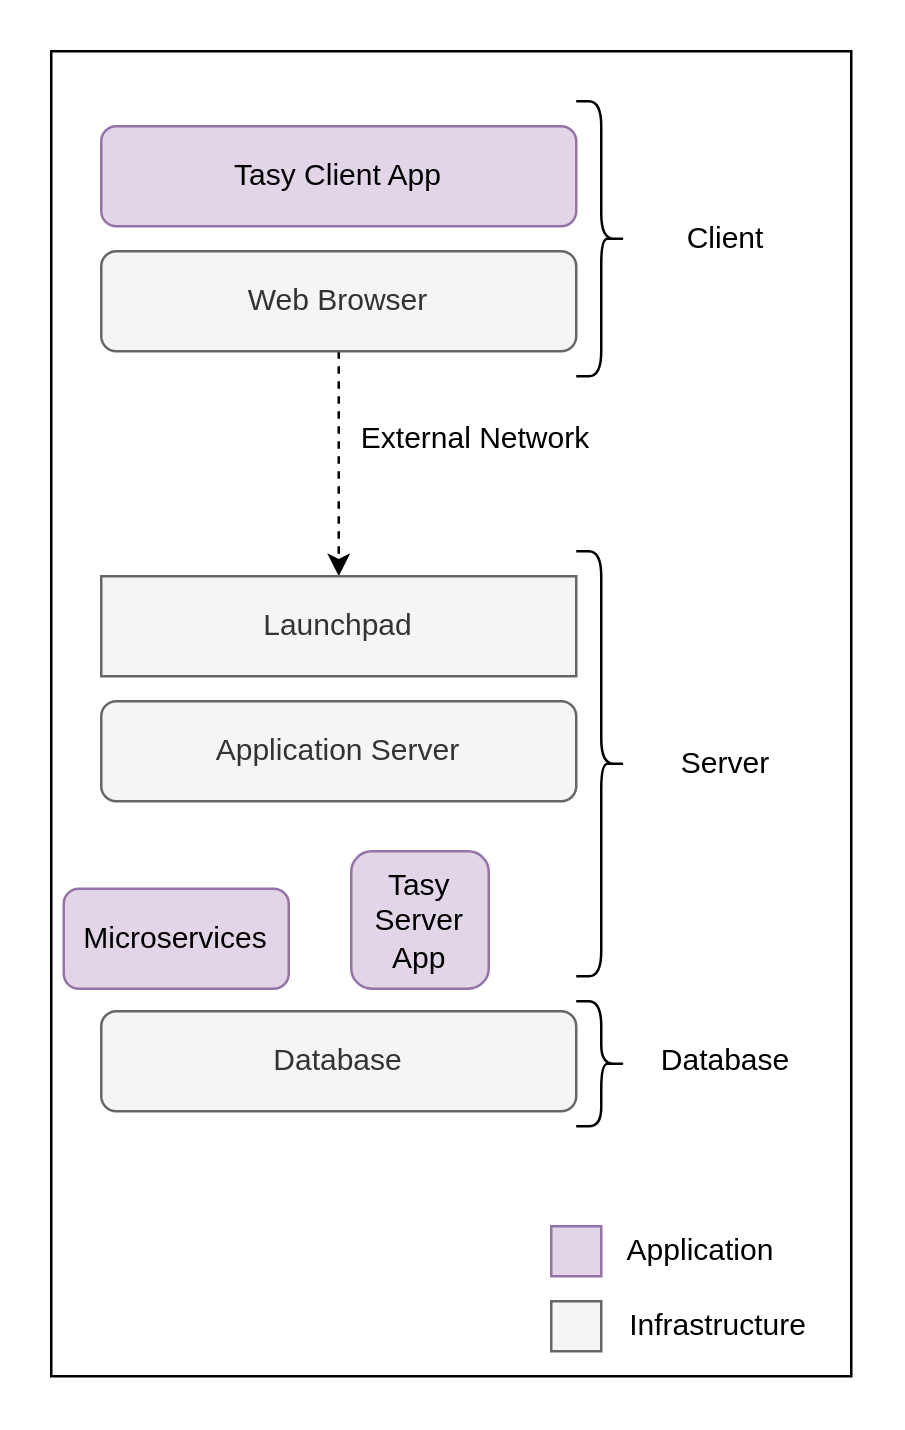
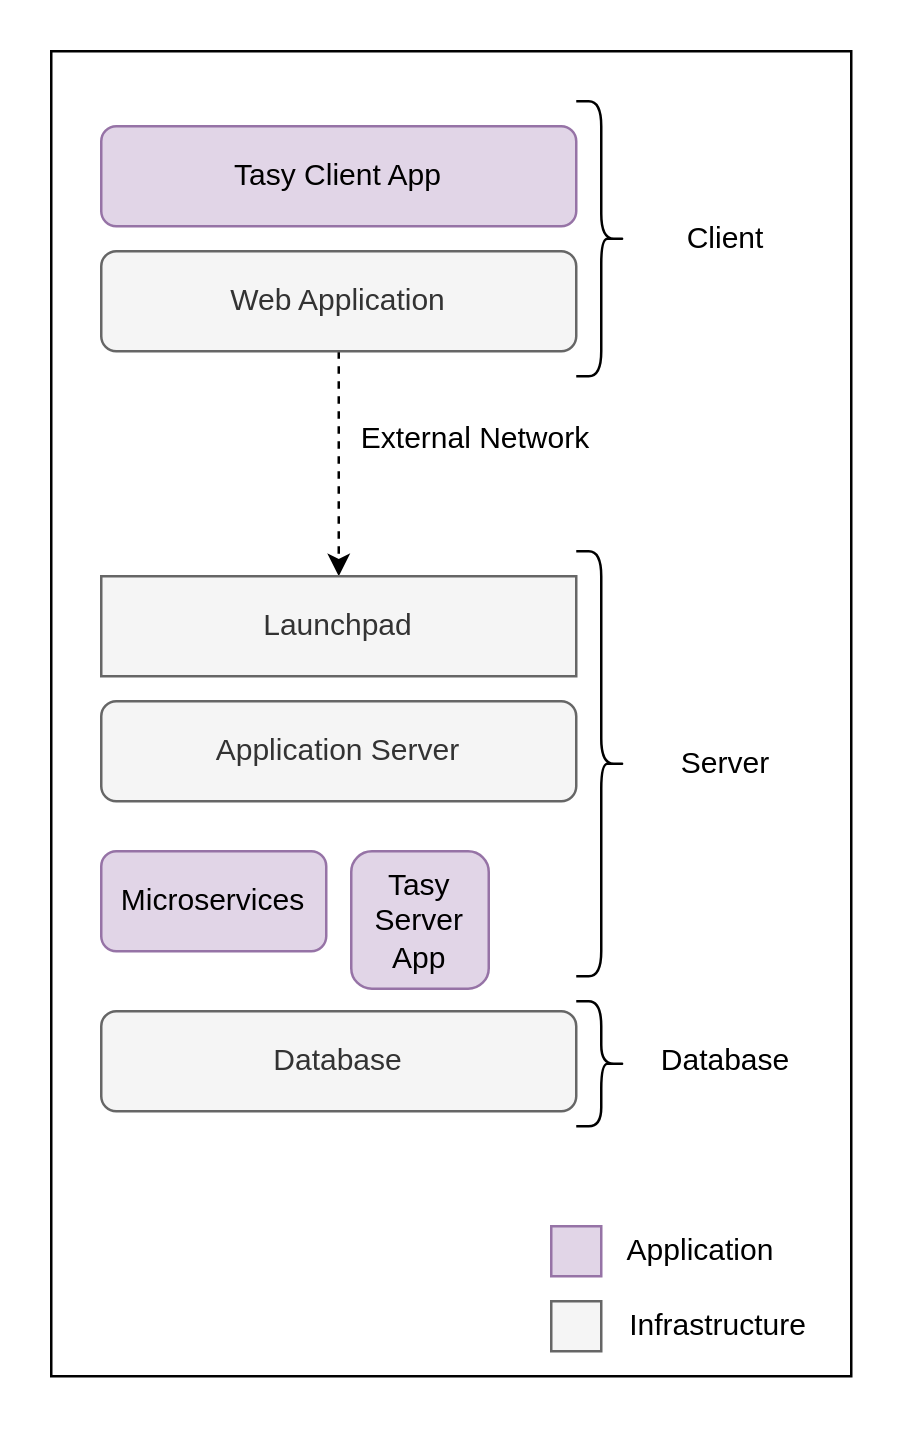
(339, 301) -> (339, 301)
(176, 939) -> (214, 901)
